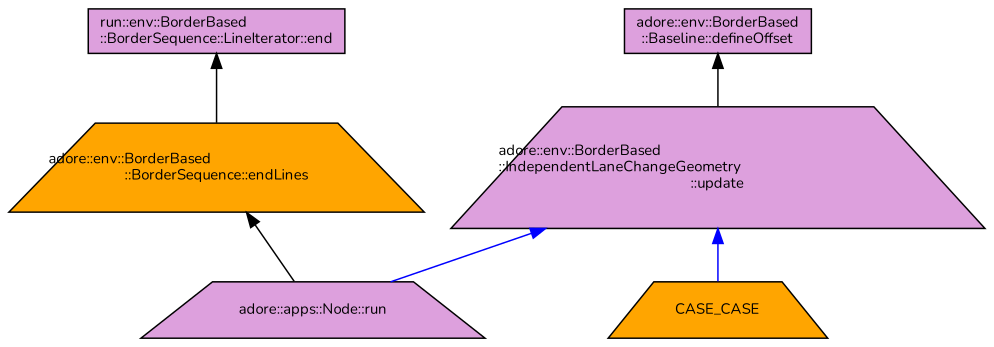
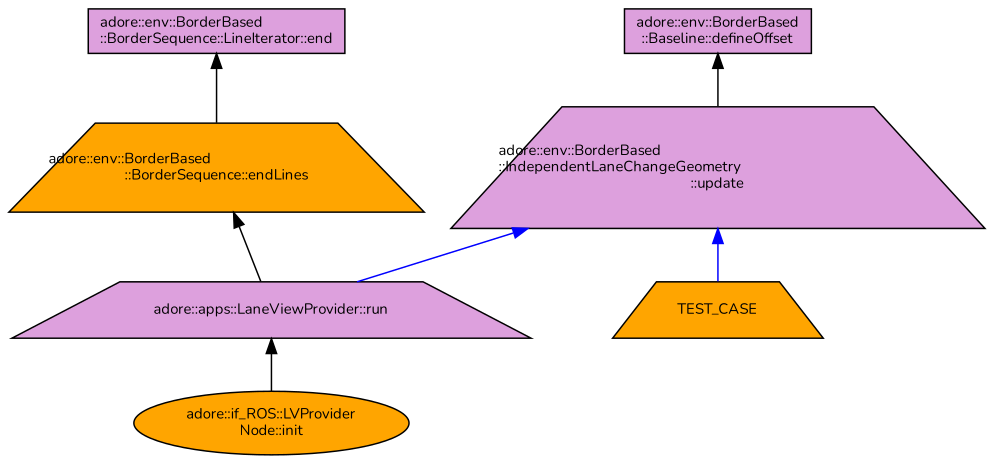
(217, 31) -> (217, 31)
(313, 310) -> (271, 310)
(718, 310) -> (718, 310)
none -> (271, 423)
